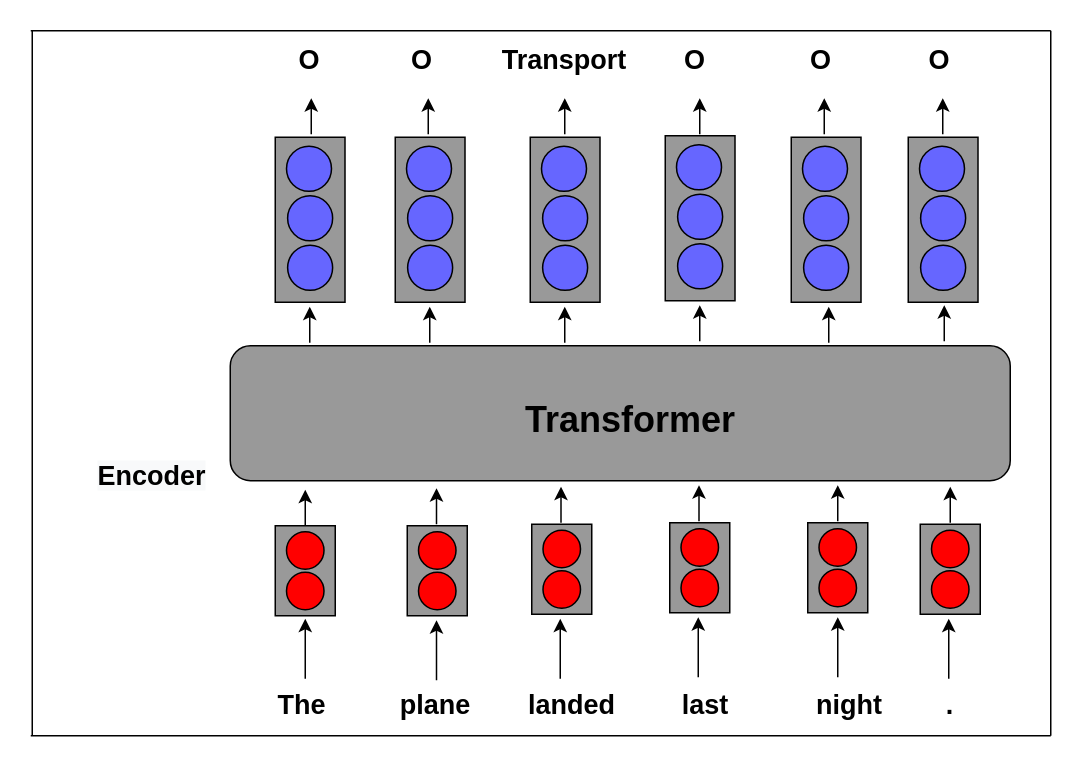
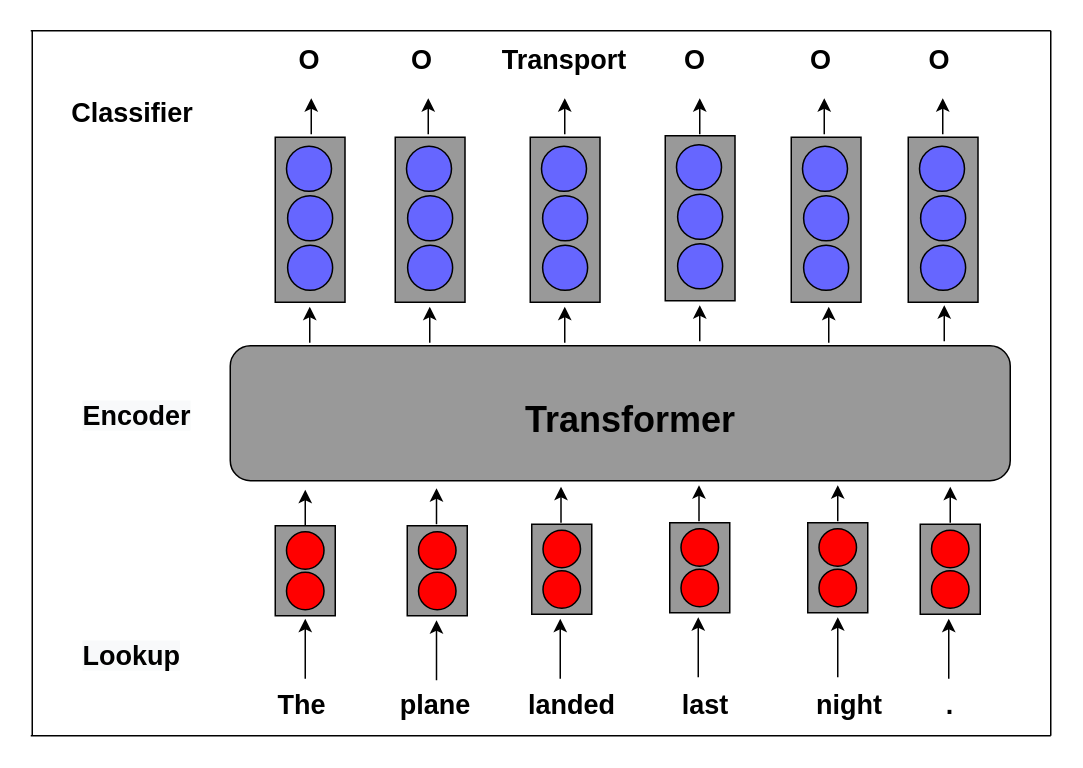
none -> (133, 113)
(155, 473) -> (140, 413)
none -> (163, 653)
